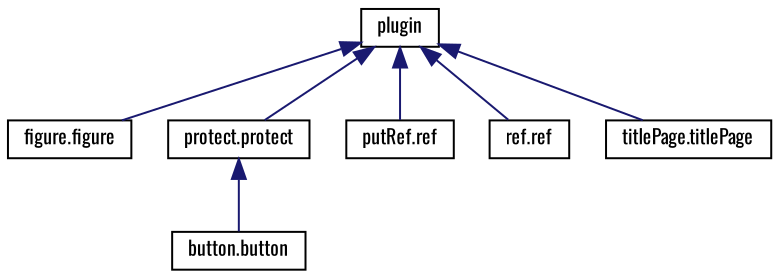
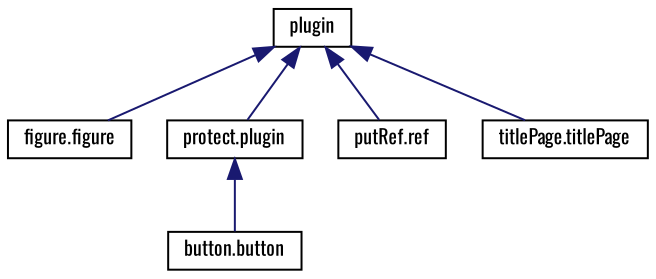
(239, 139) -> (235, 139)
(529, 139) -> none
